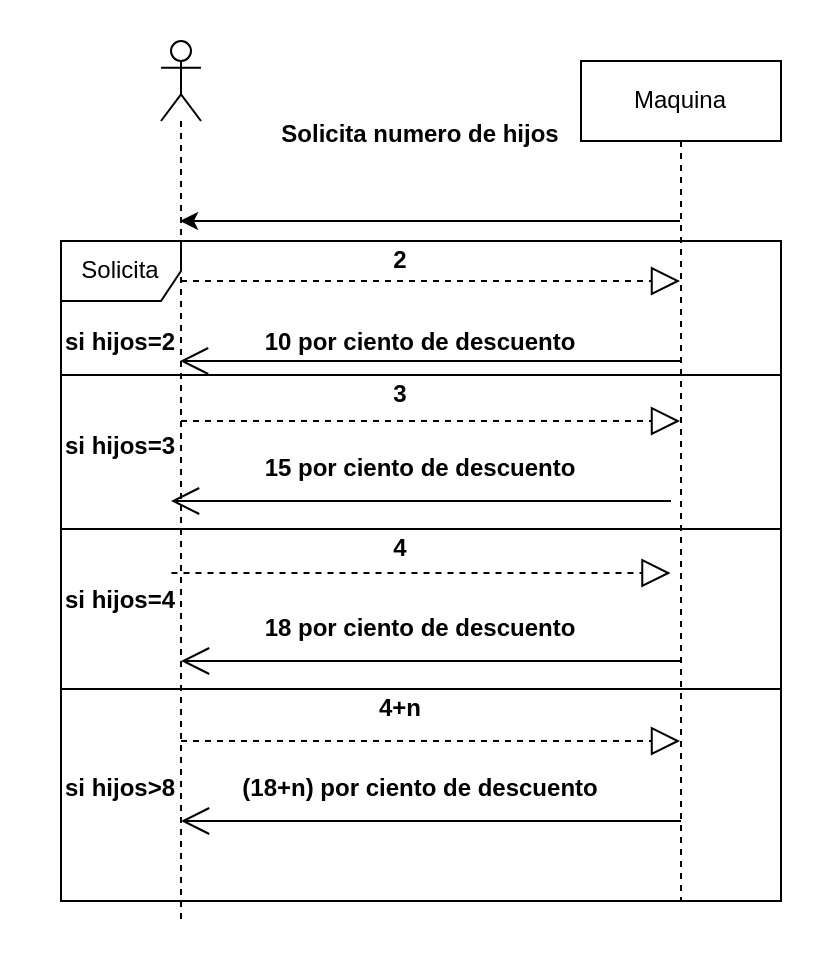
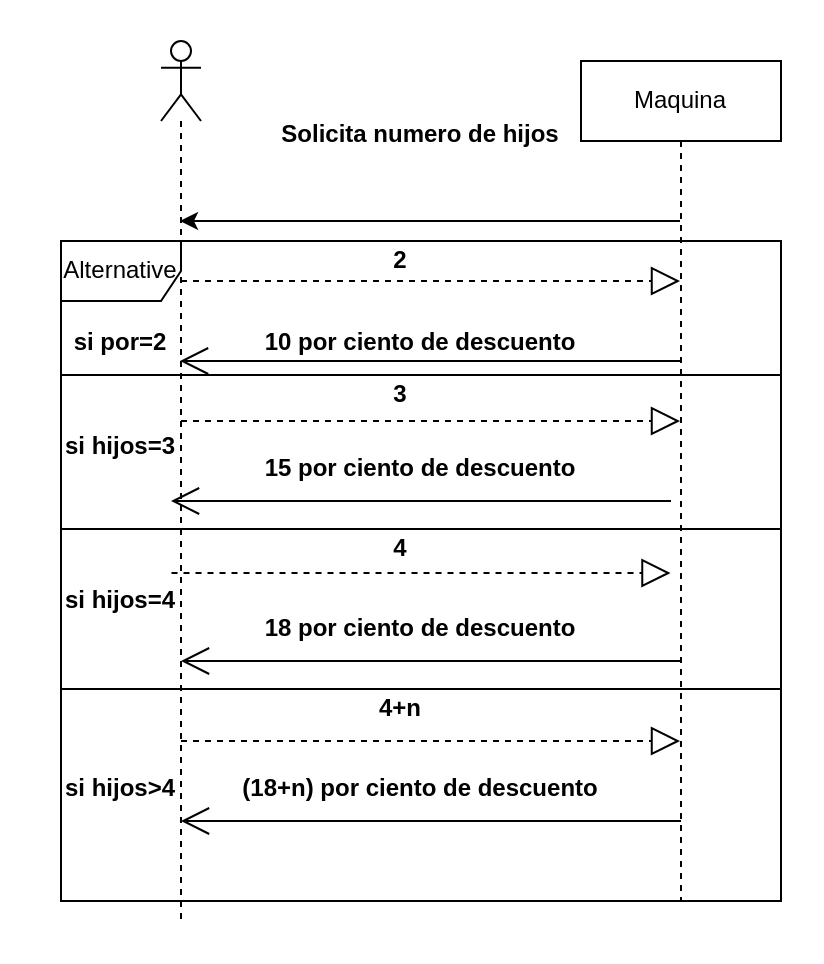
(121, 271) -> (121, 271)
(120, 342) -> (120, 342)
(120, 788) -> (120, 788)
